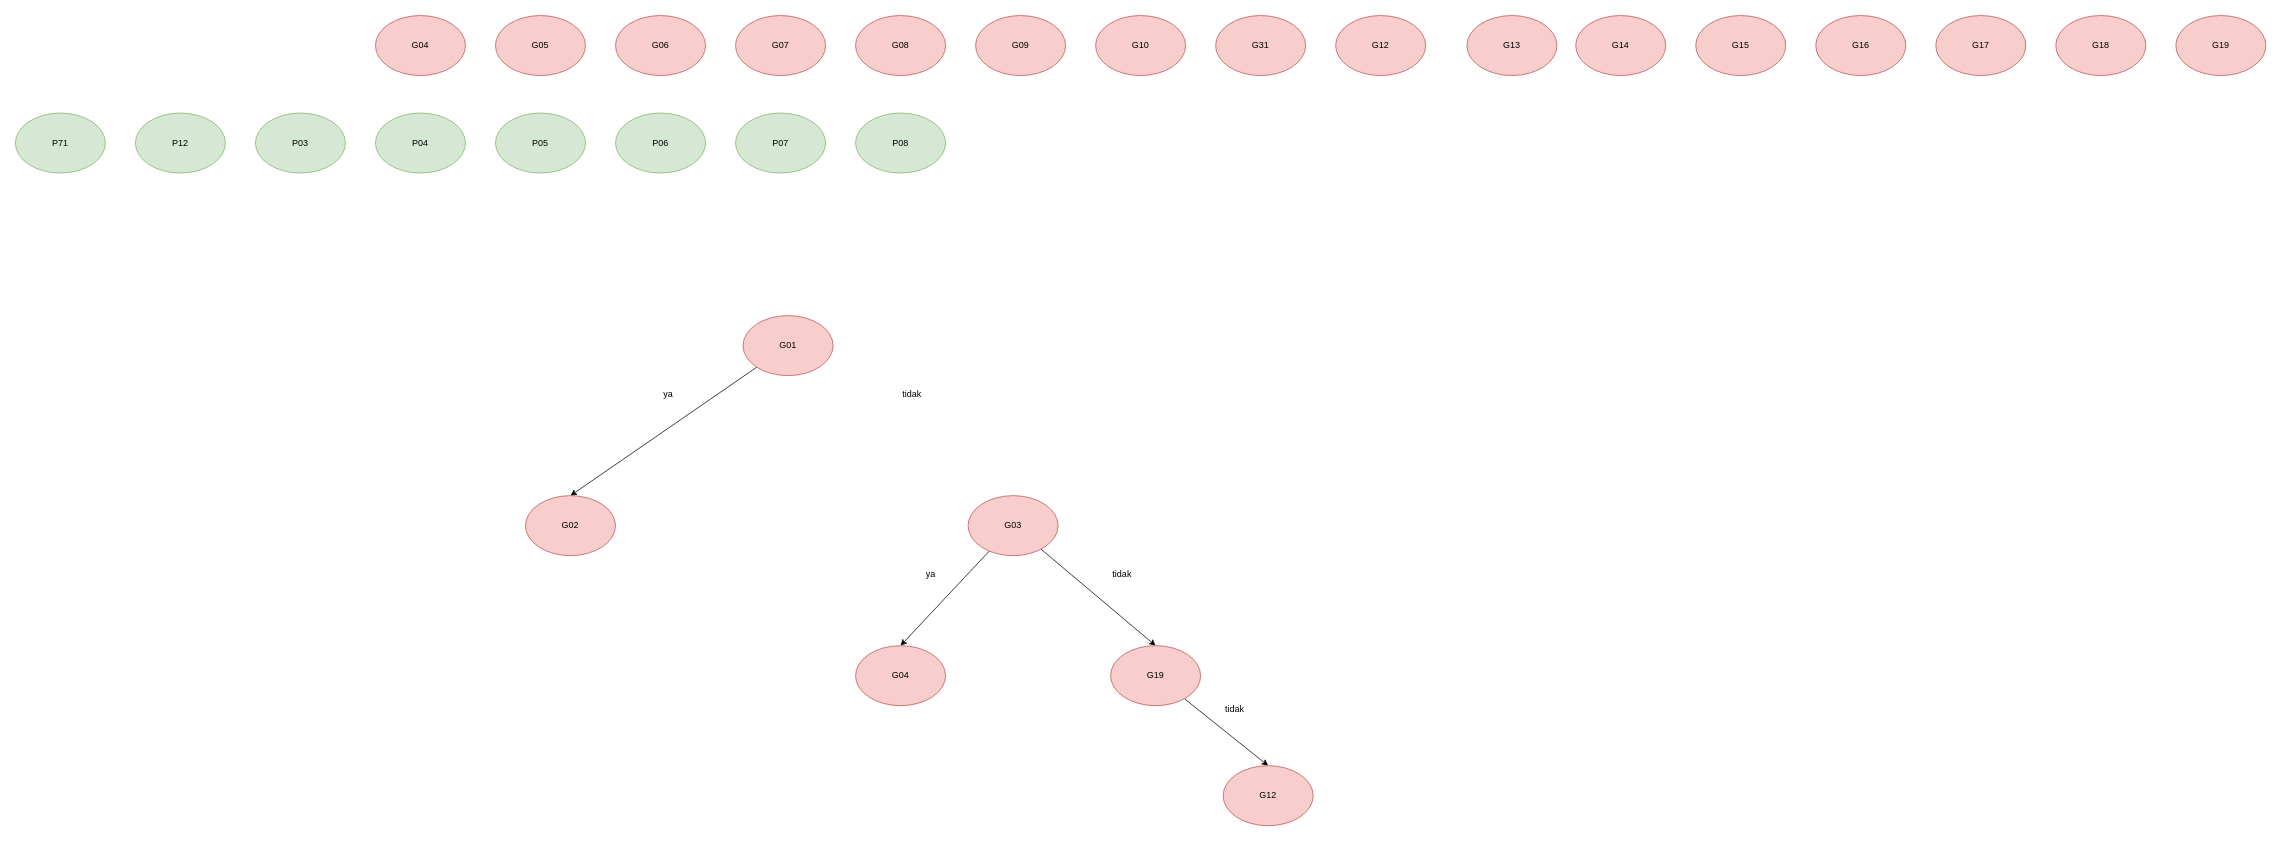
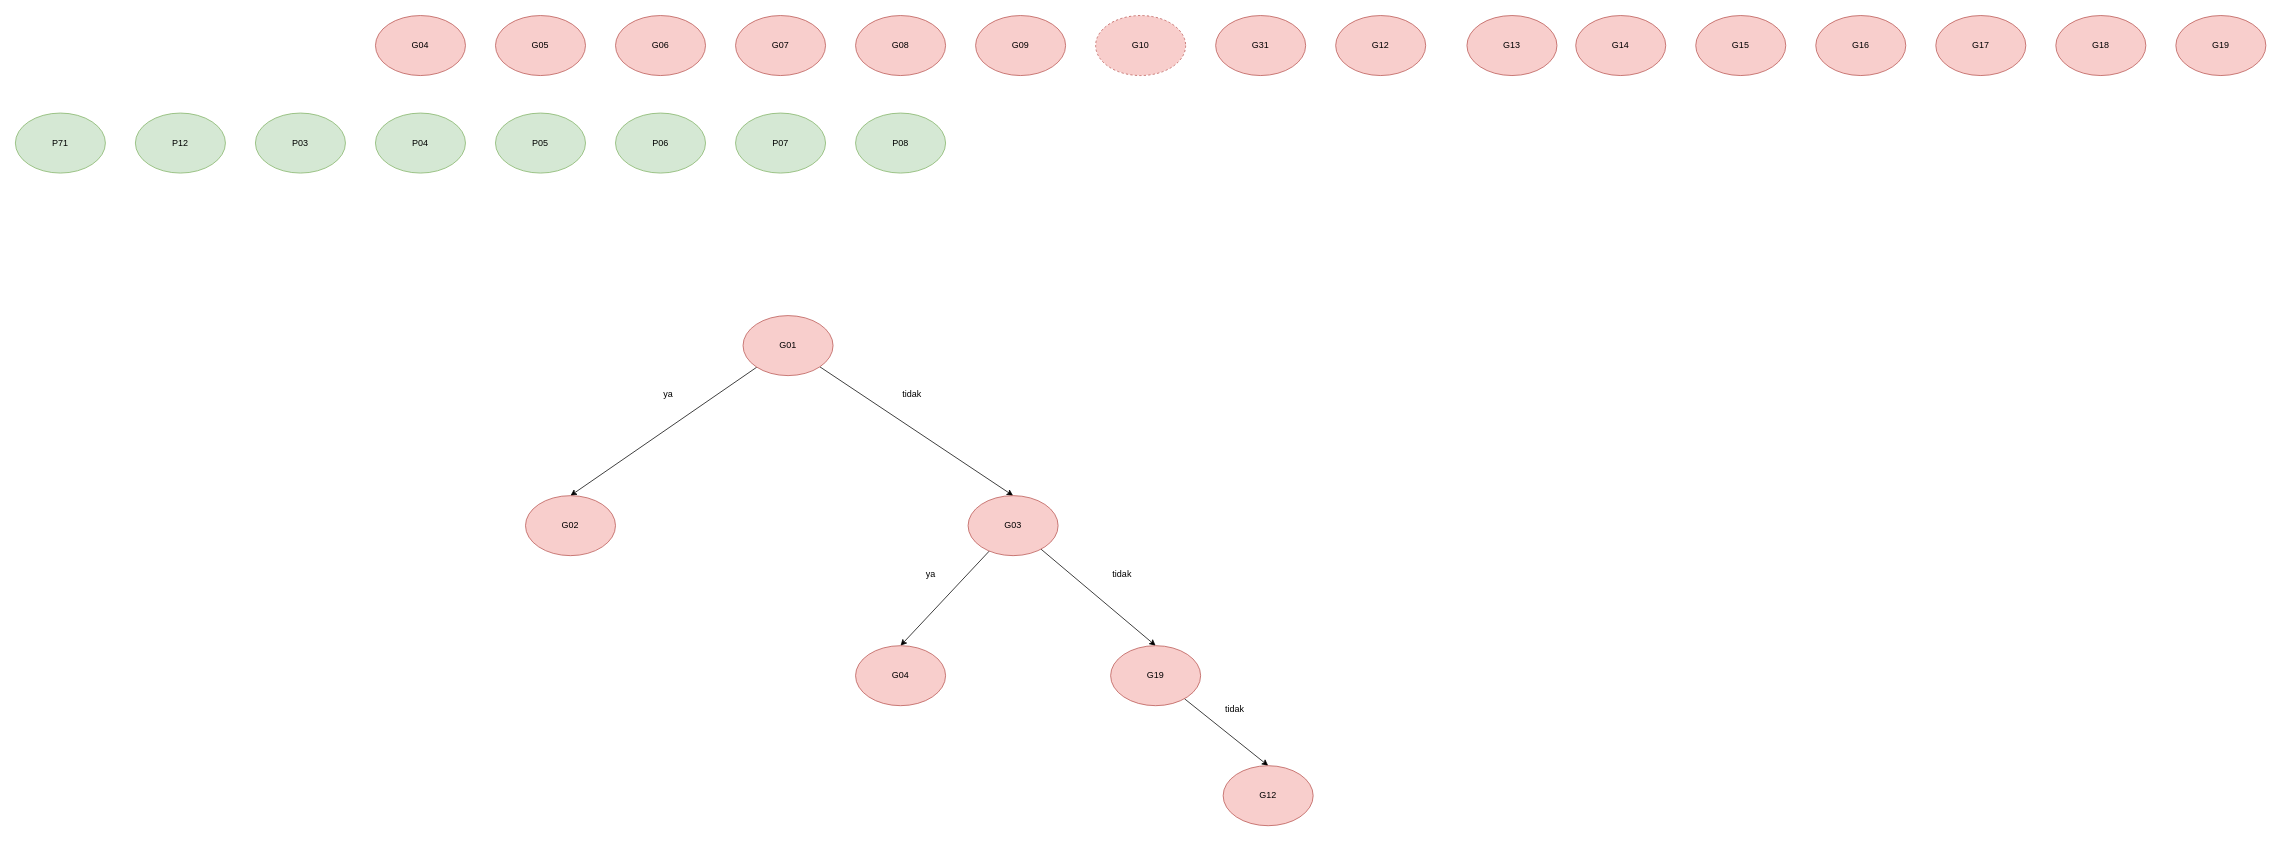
(1140, 45) -> (1140, 45)
none -> (914, 429)
